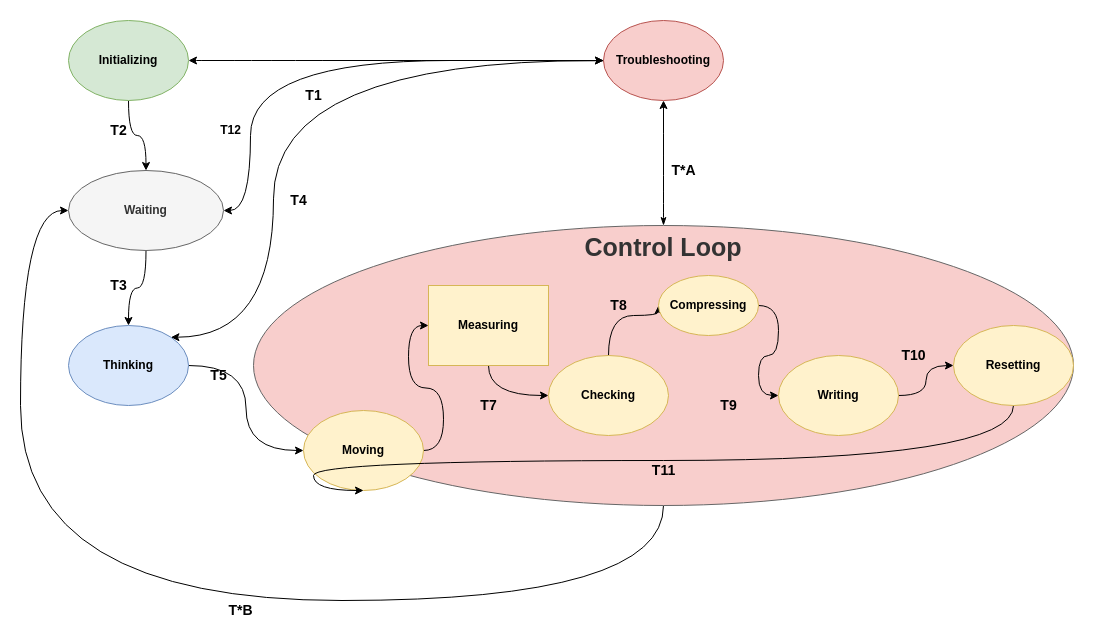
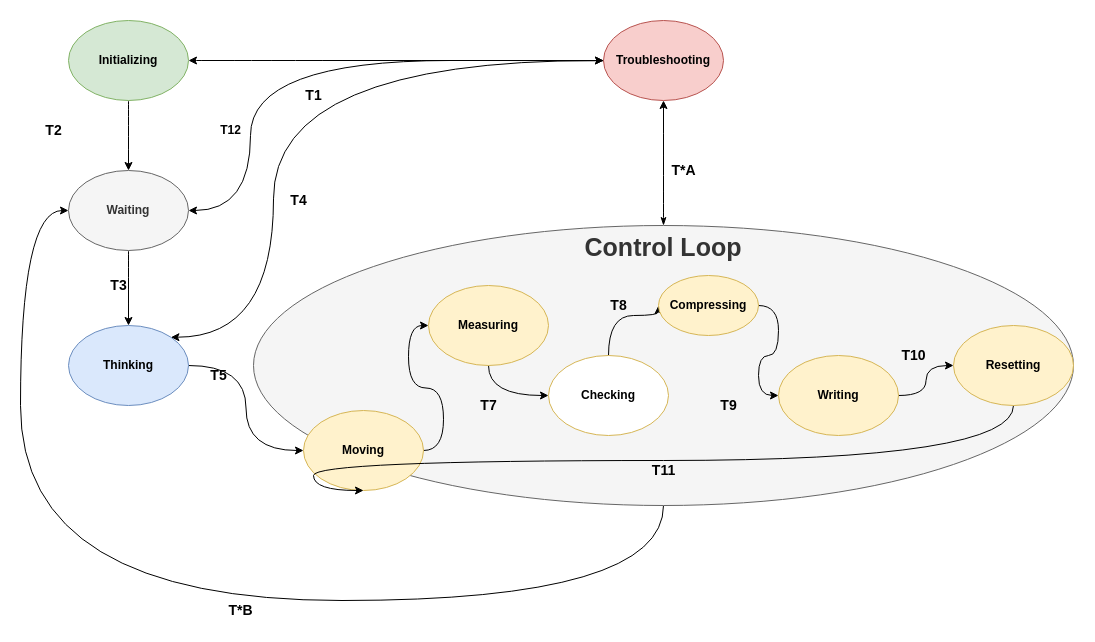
(119, 131) -> (54, 131)
(146, 211) -> (129, 211)
(664, 248) -> (664, 248)
(489, 326) -> (489, 326)
(609, 396) -> (609, 396)
